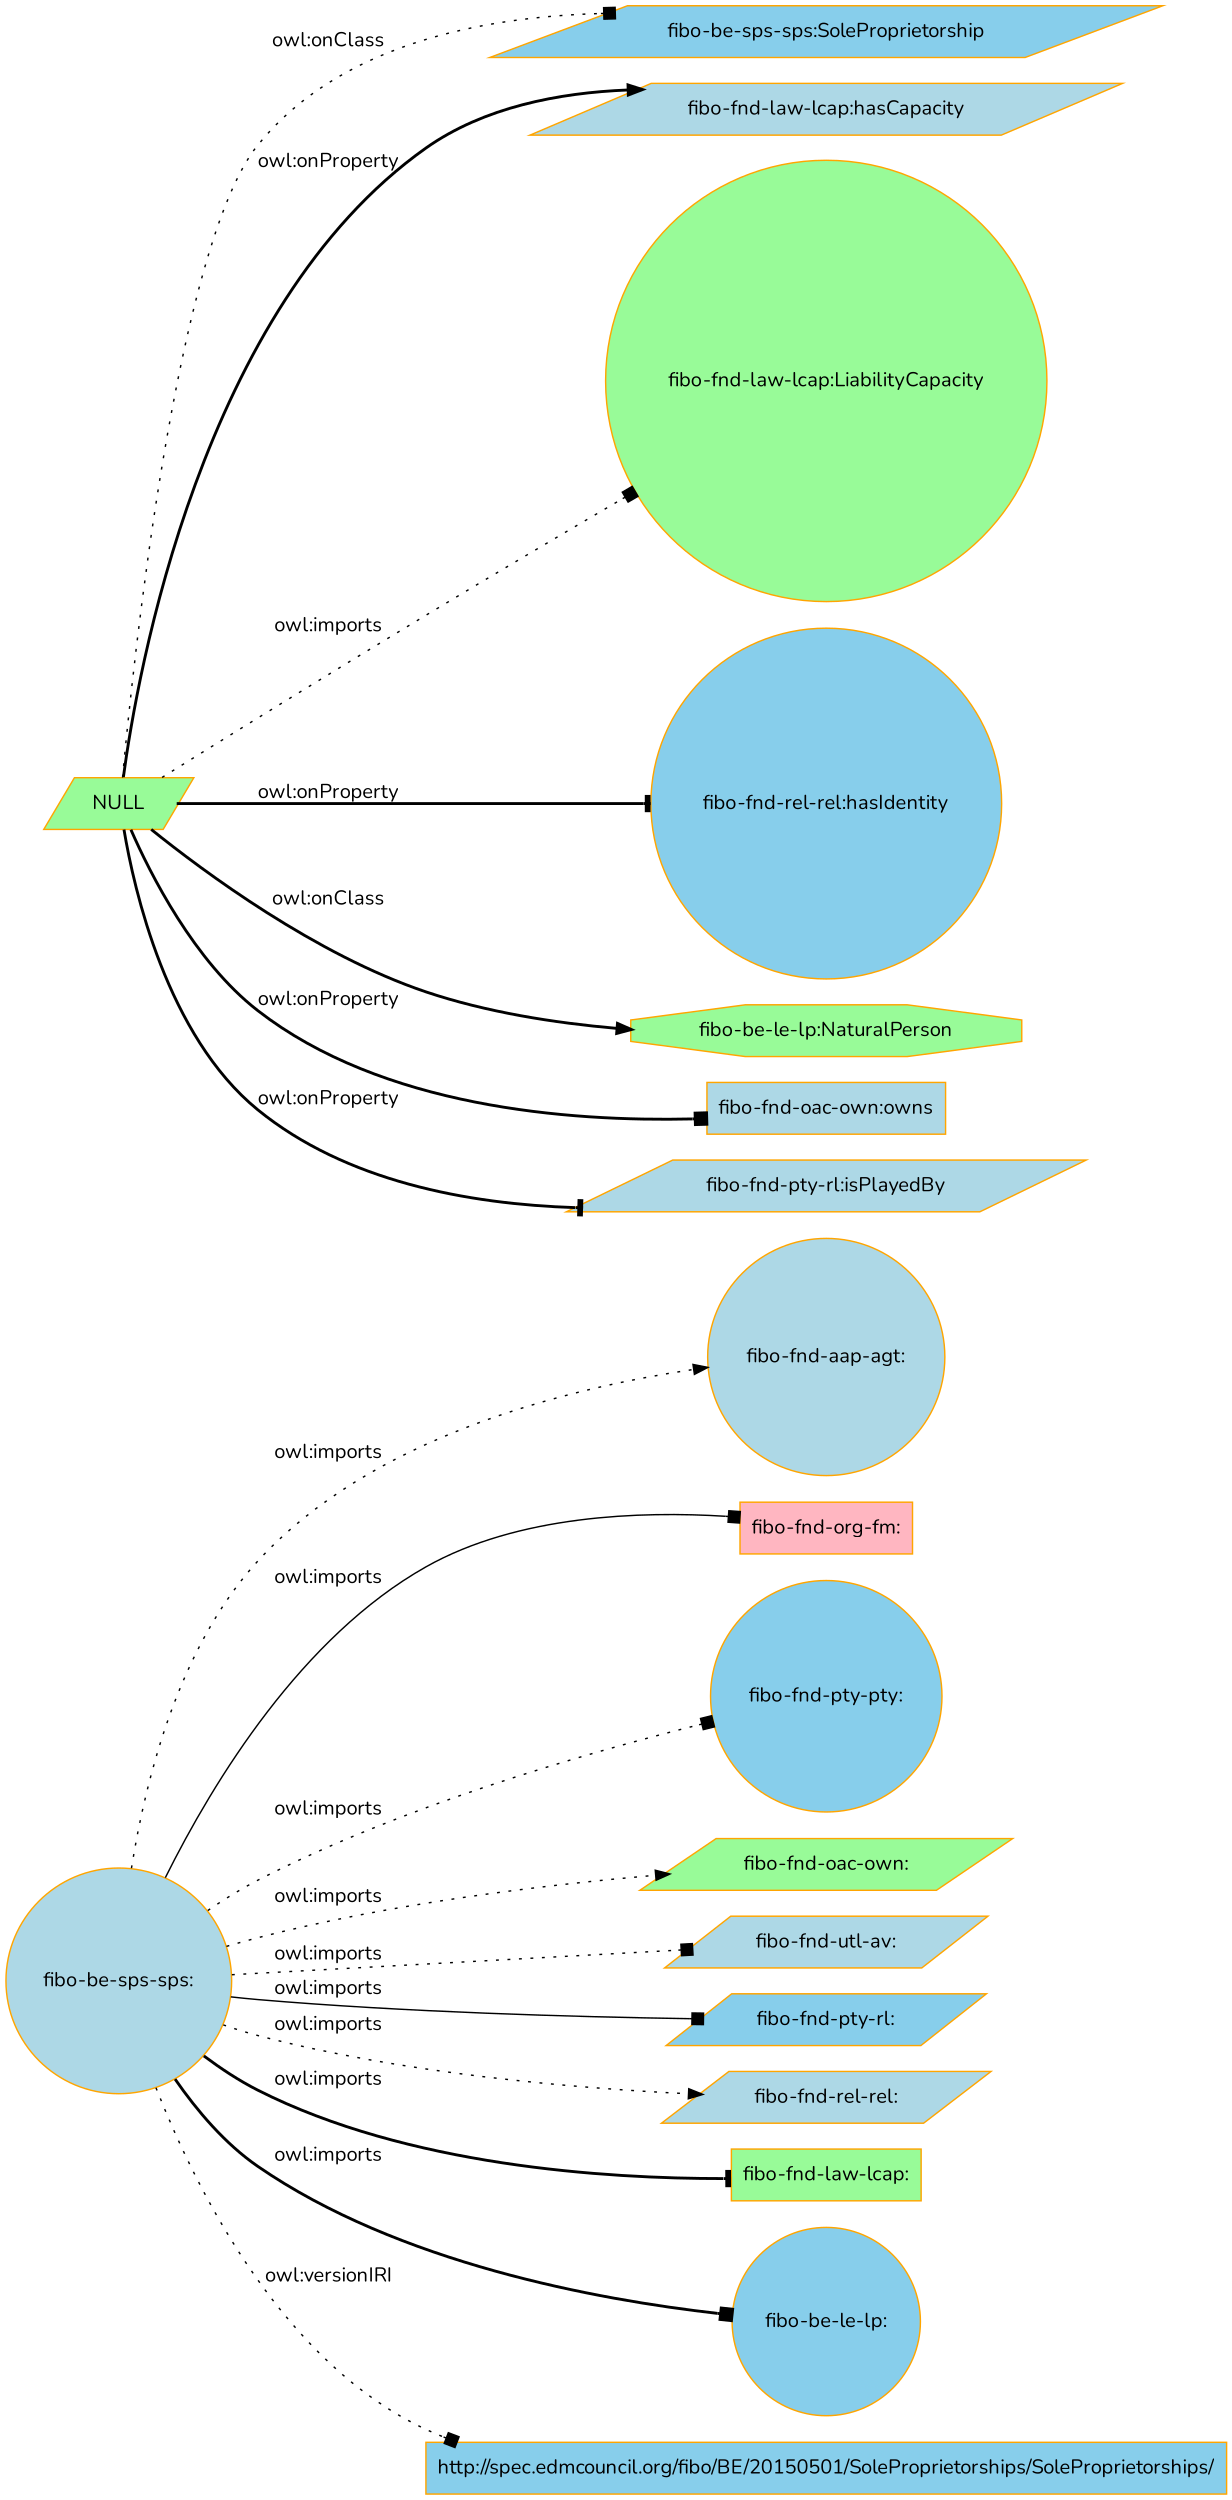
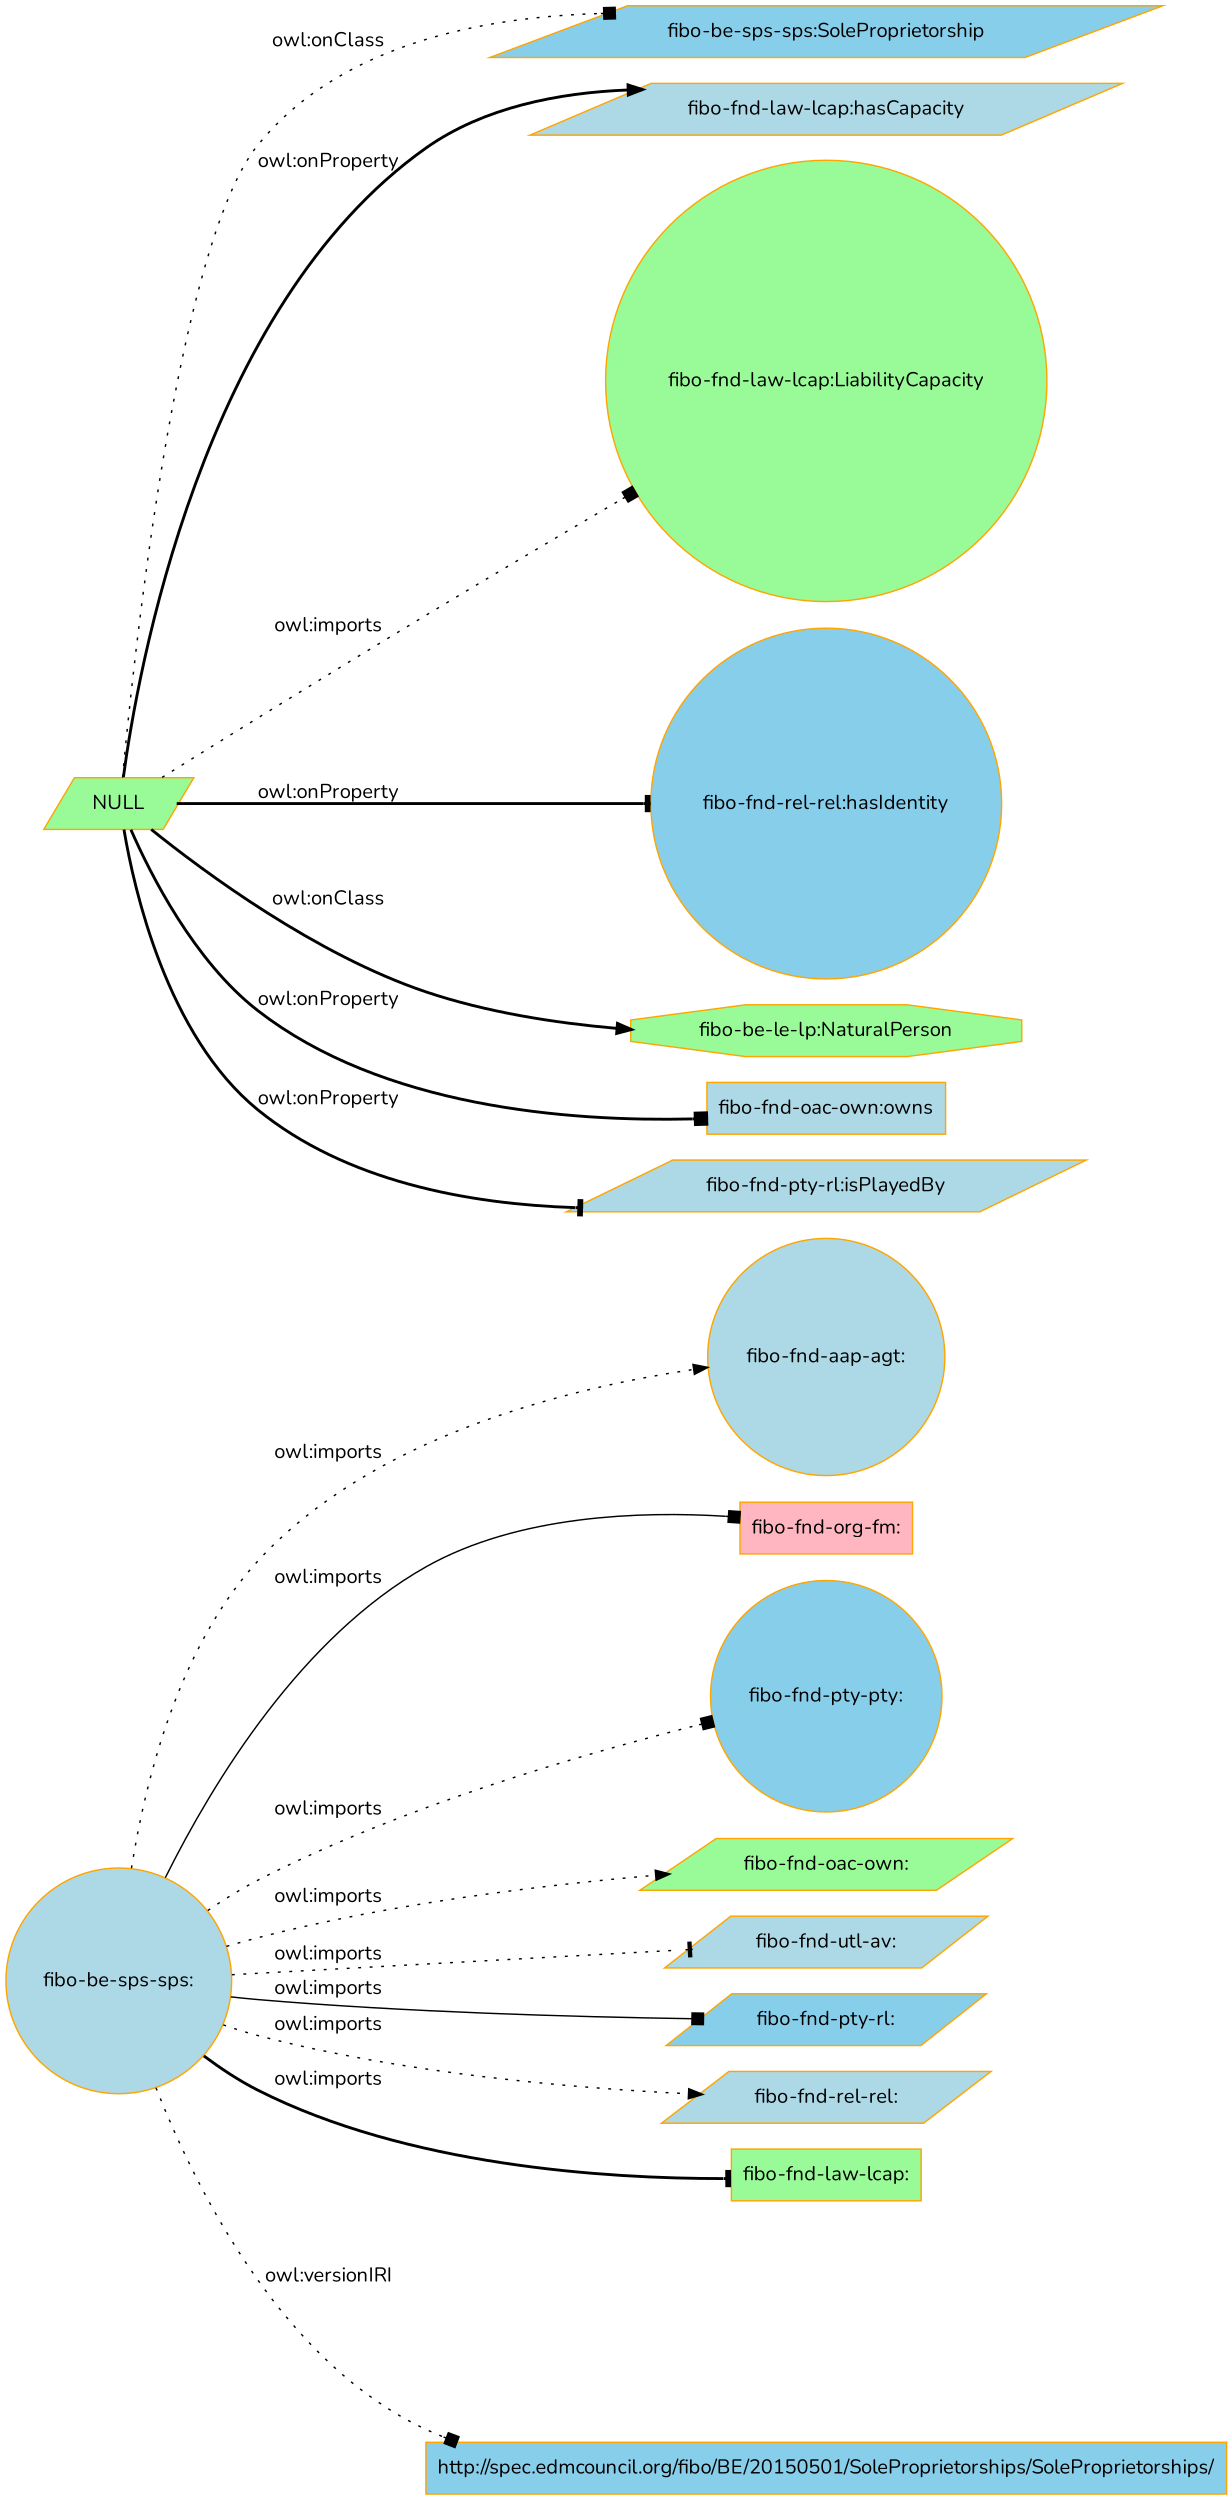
(455, 1962) -> (455, 1962)
(826, 2322) -> none
